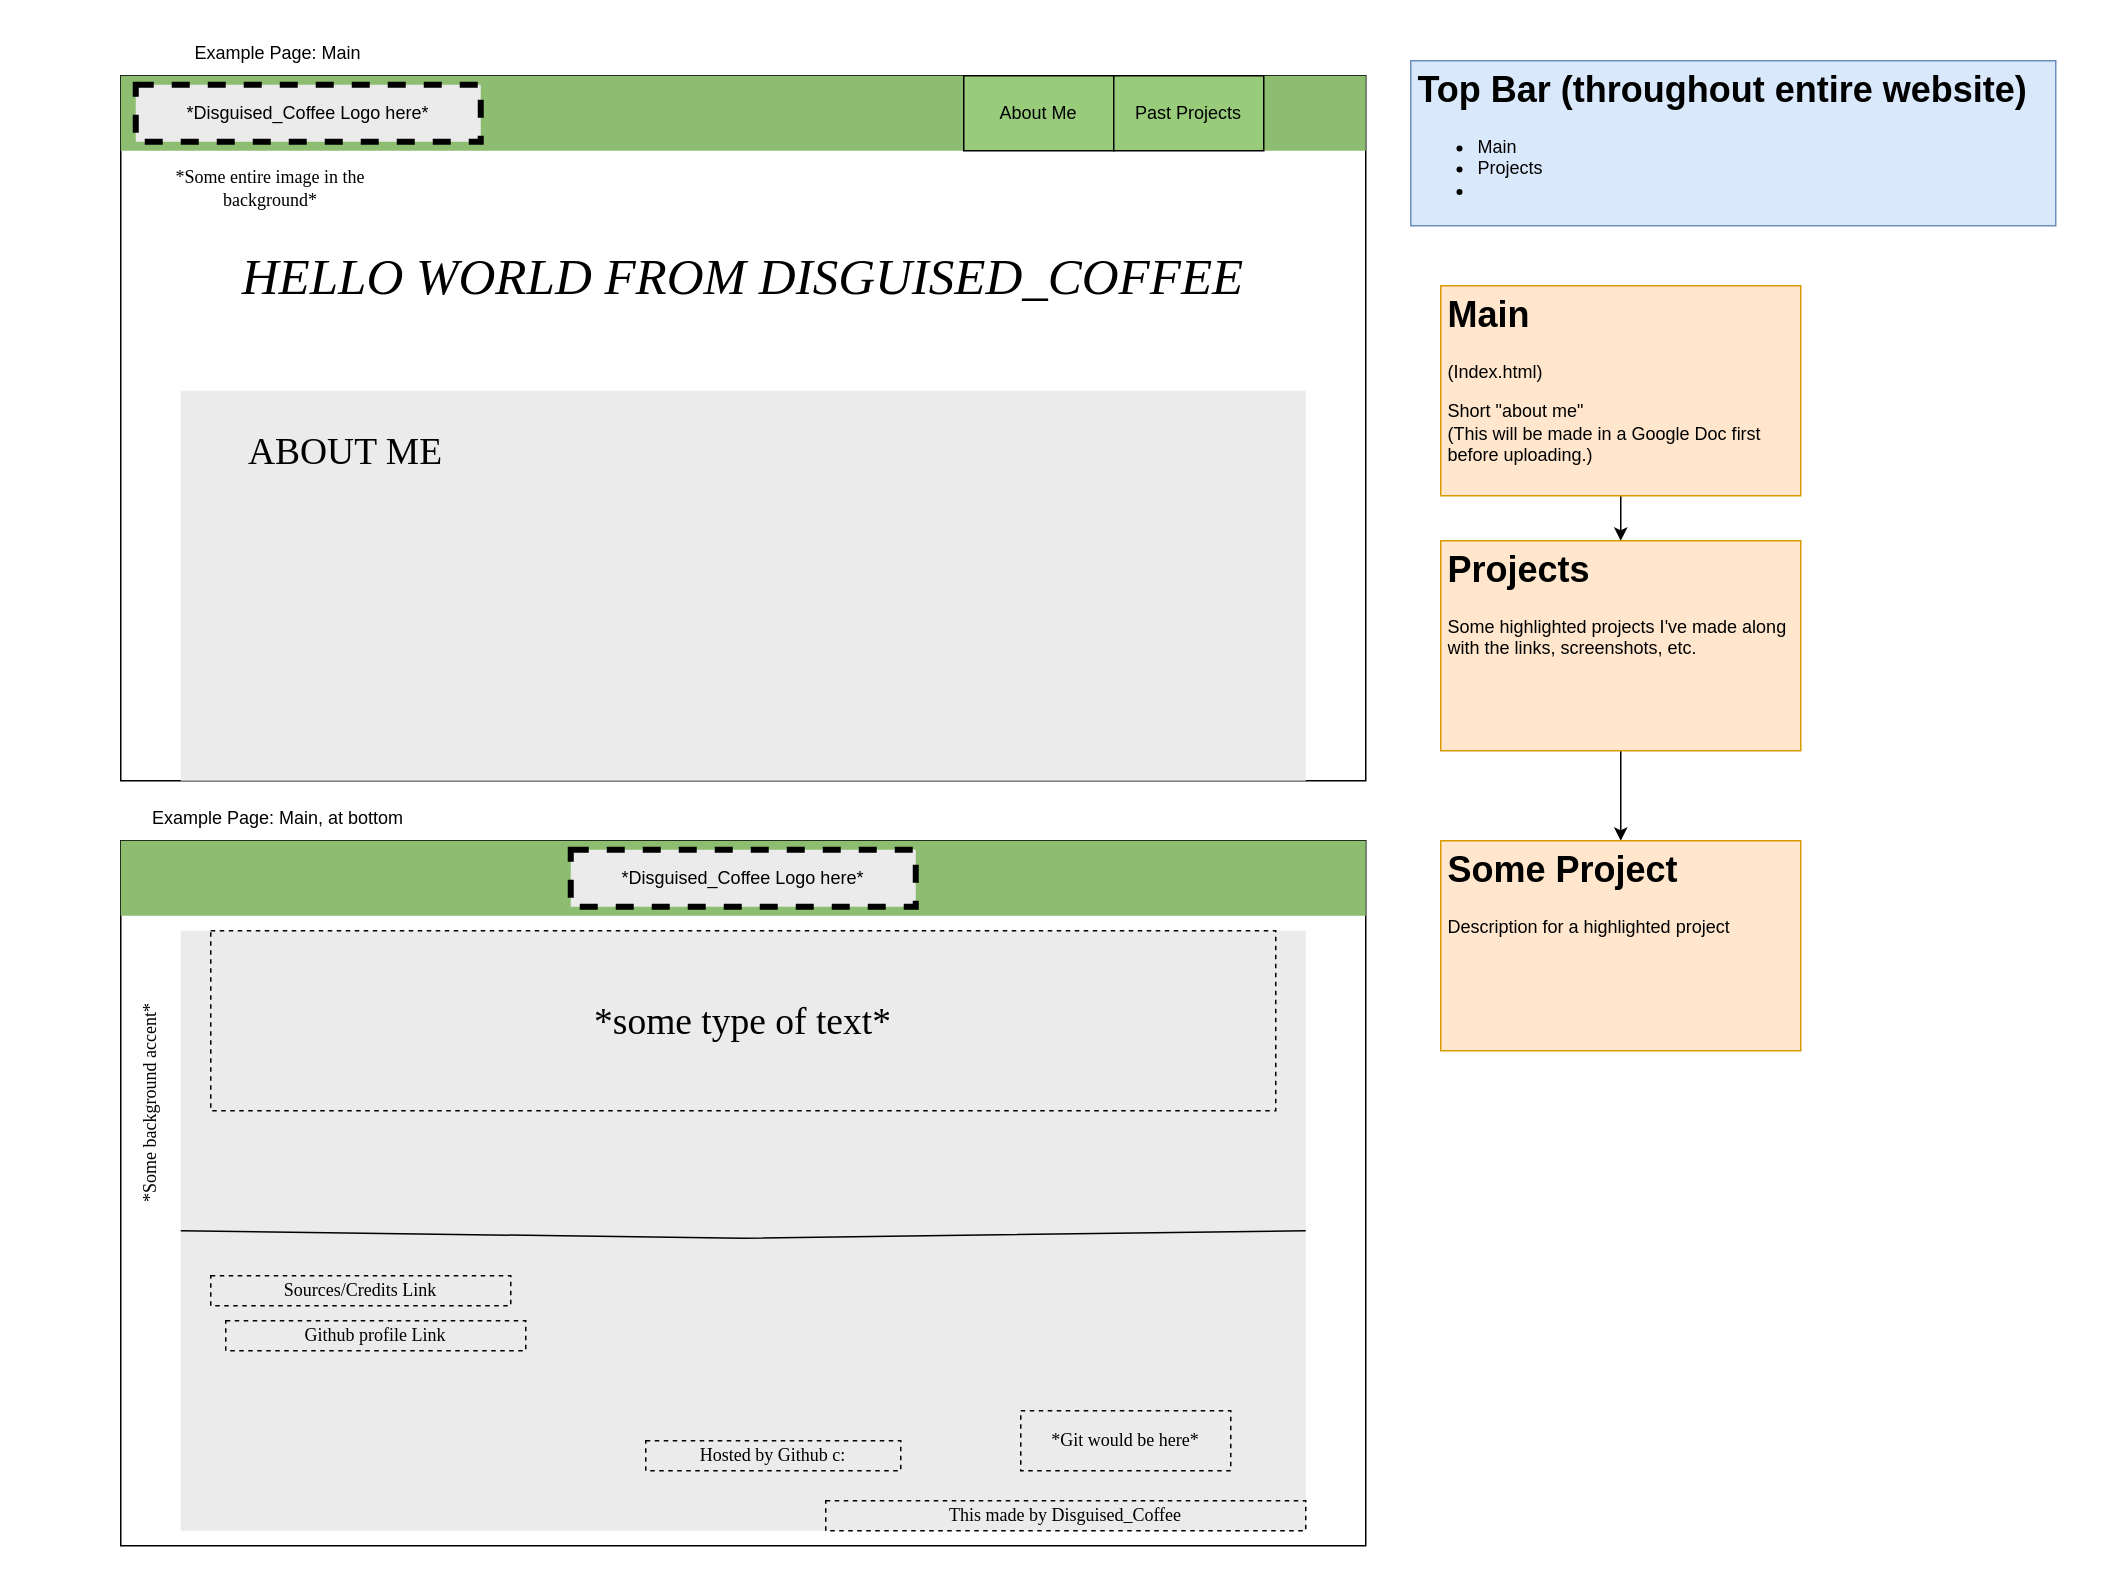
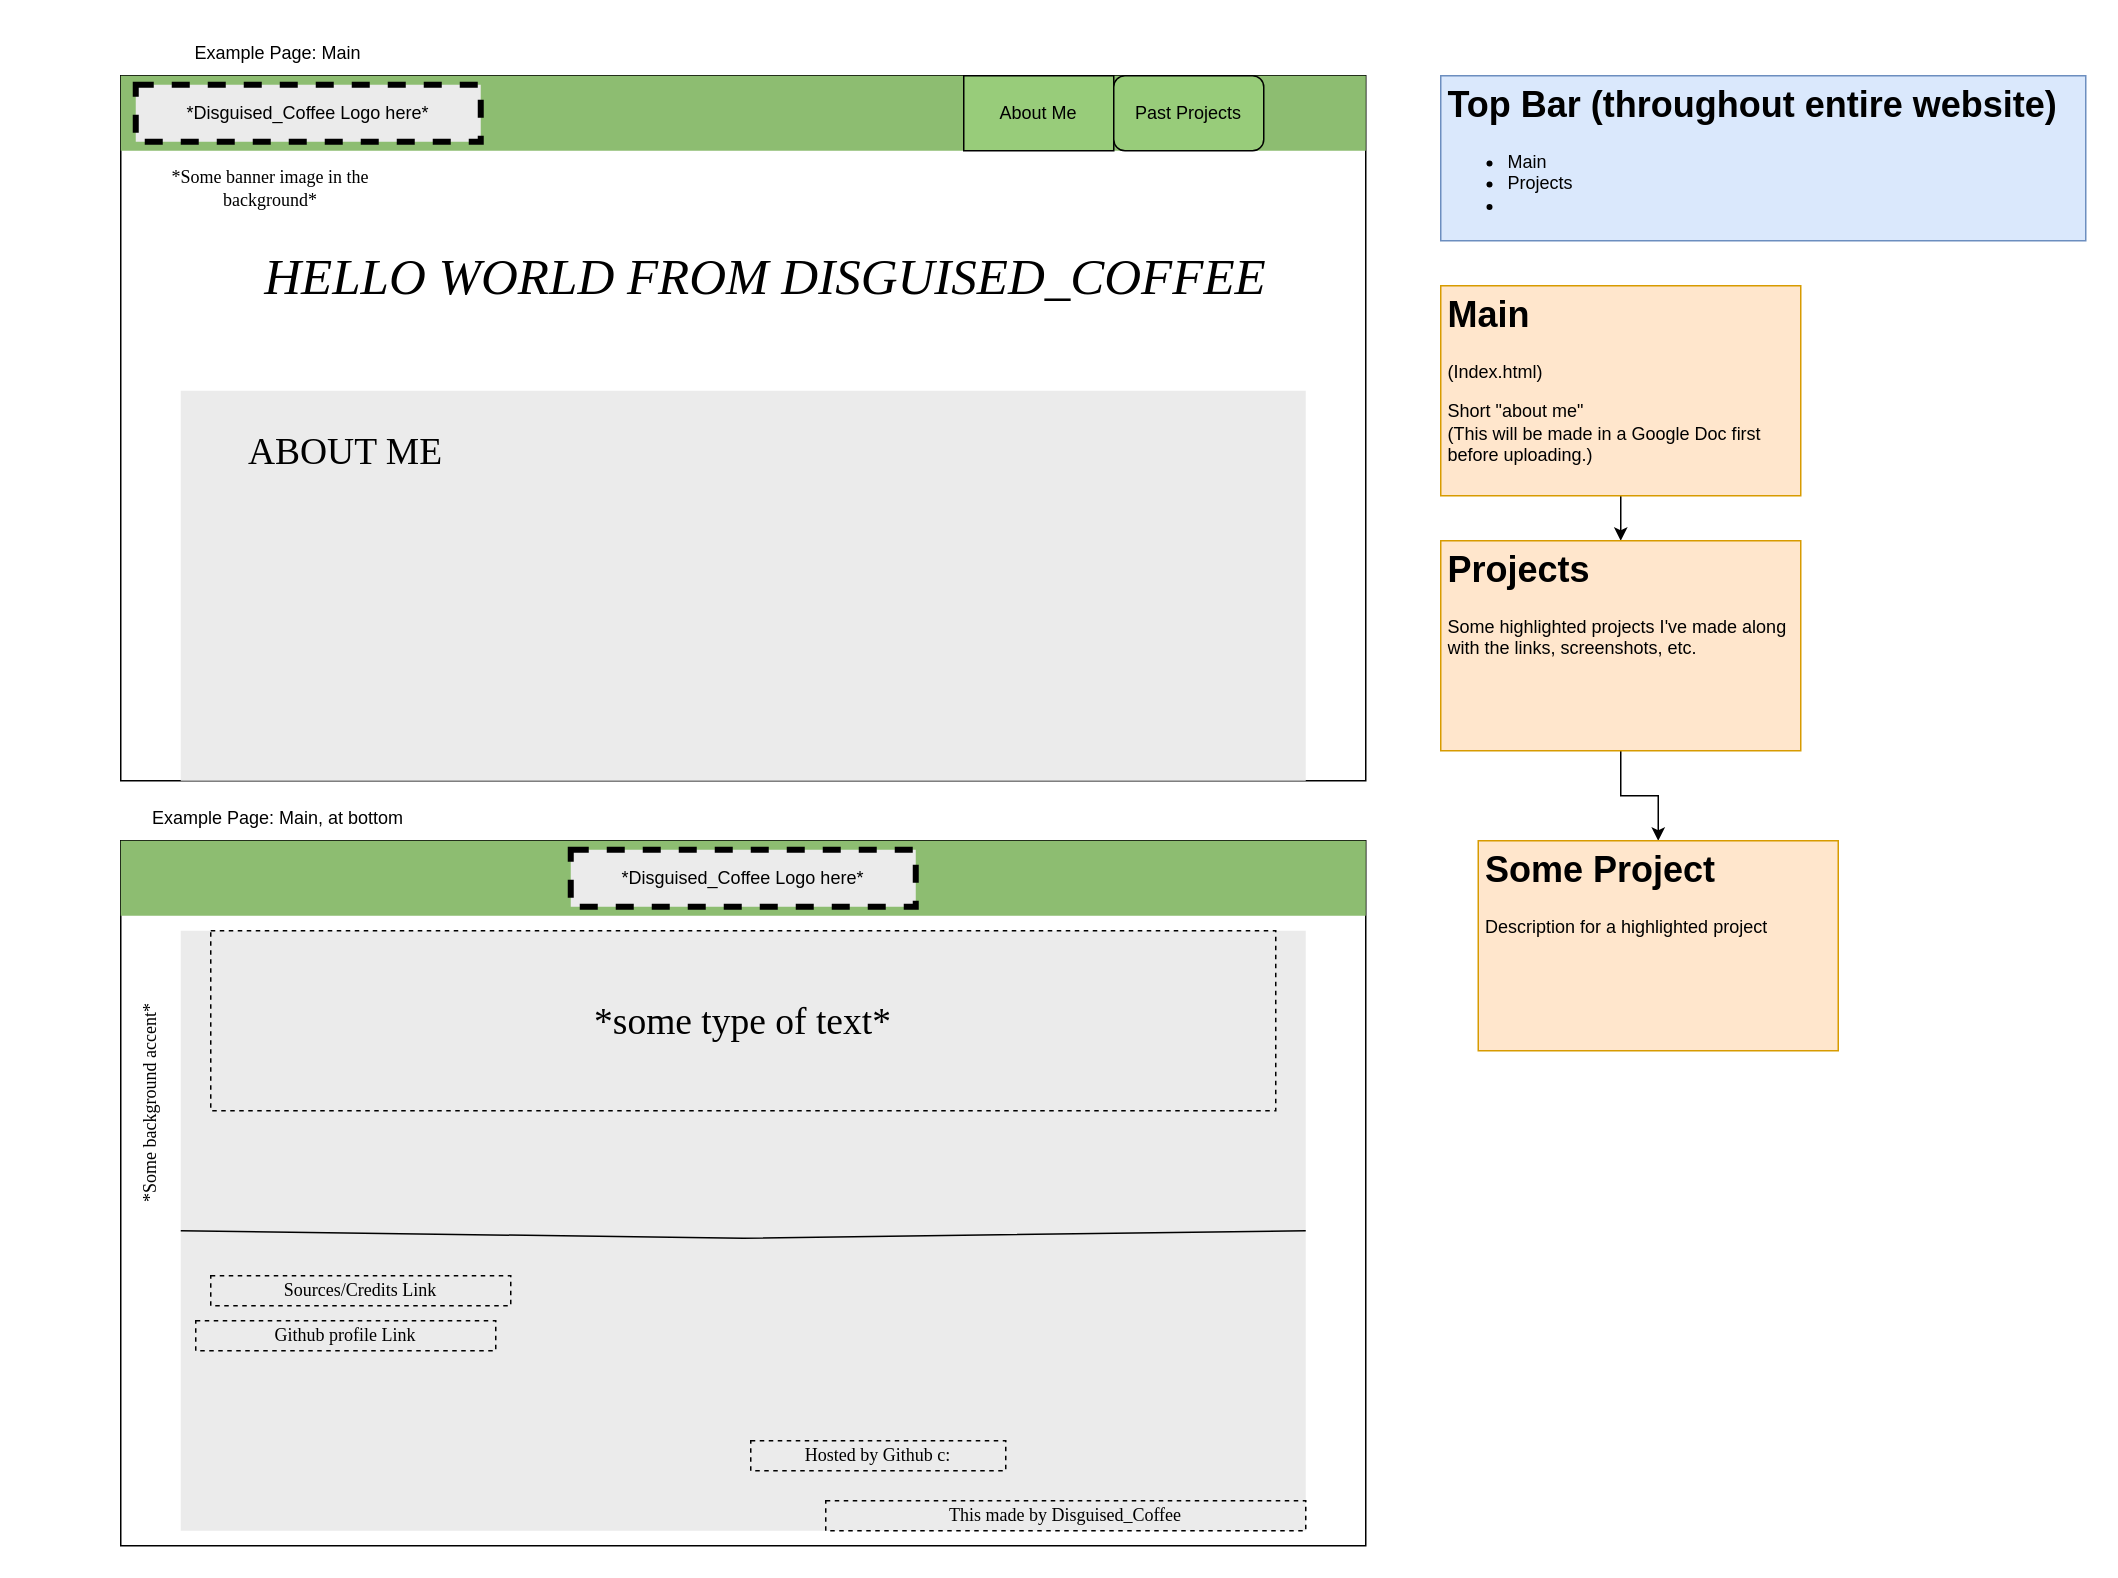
(1189, 113) -> (1189, 113)
(1733, 143) -> (1763, 158)
(271, 188) -> (271, 188)
(743, 278) -> (766, 278)
(1621, 946) -> (1658, 946)
(376, 1336) -> (346, 1336)
(1126, 1441) -> none
(773, 1456) -> (878, 1456)
